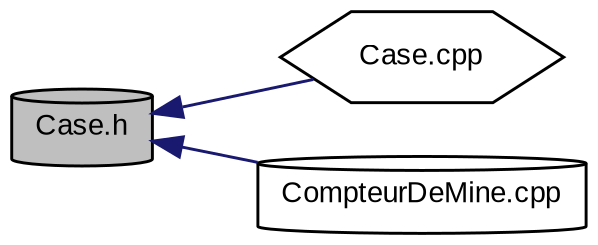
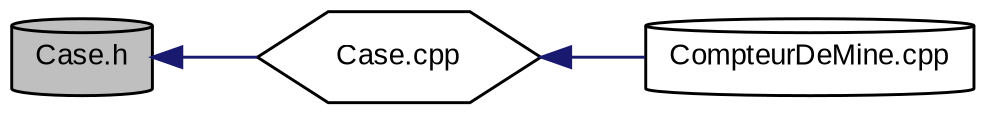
(220, 155) -> (608, 57)
